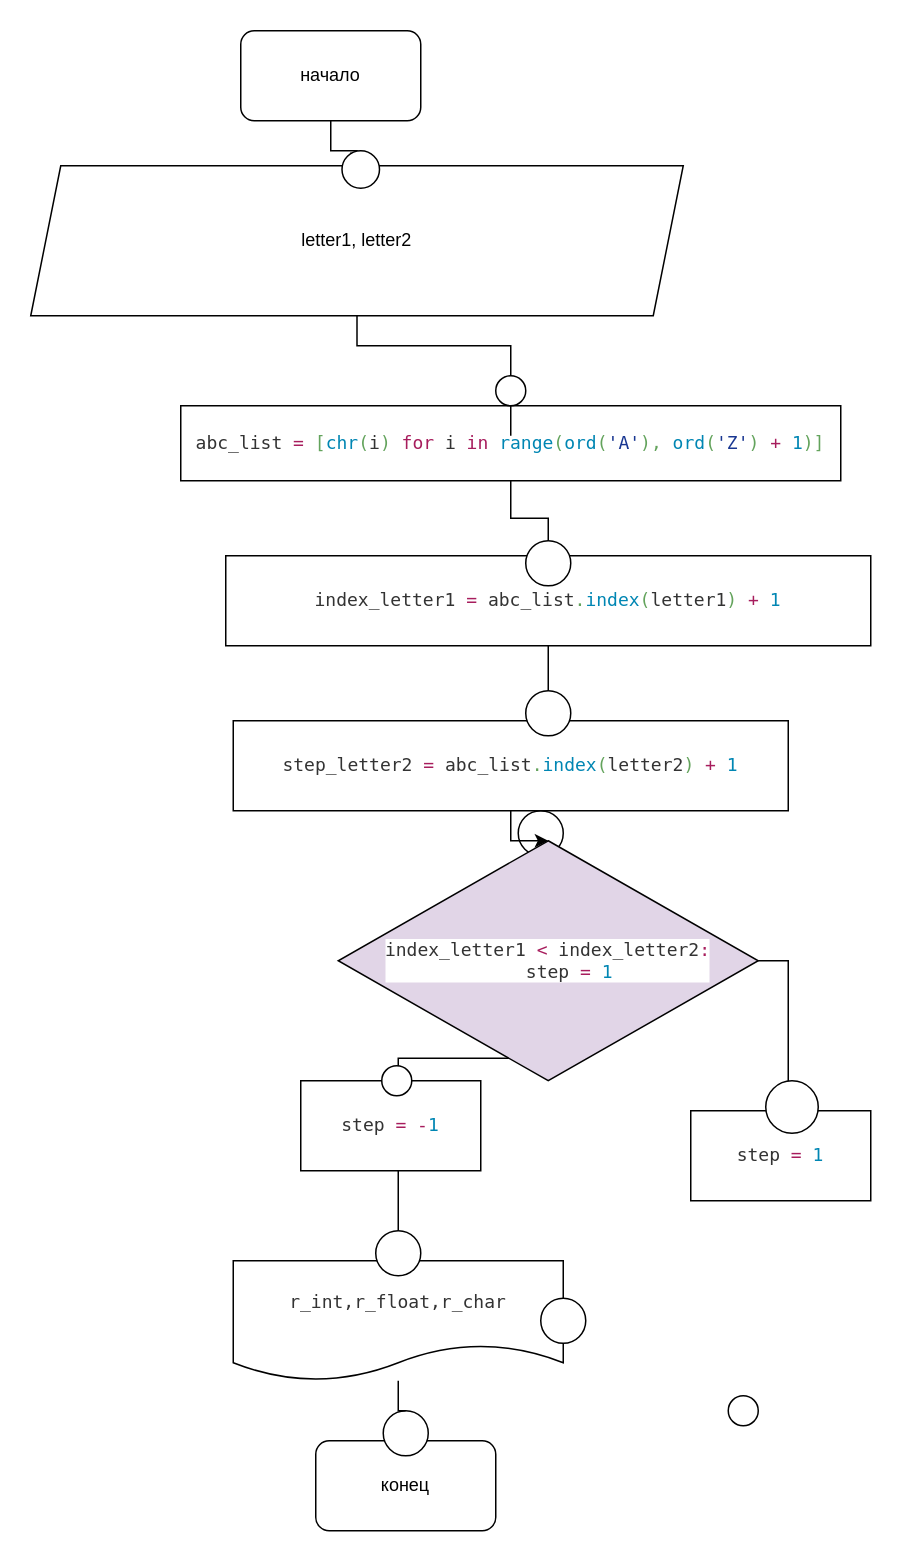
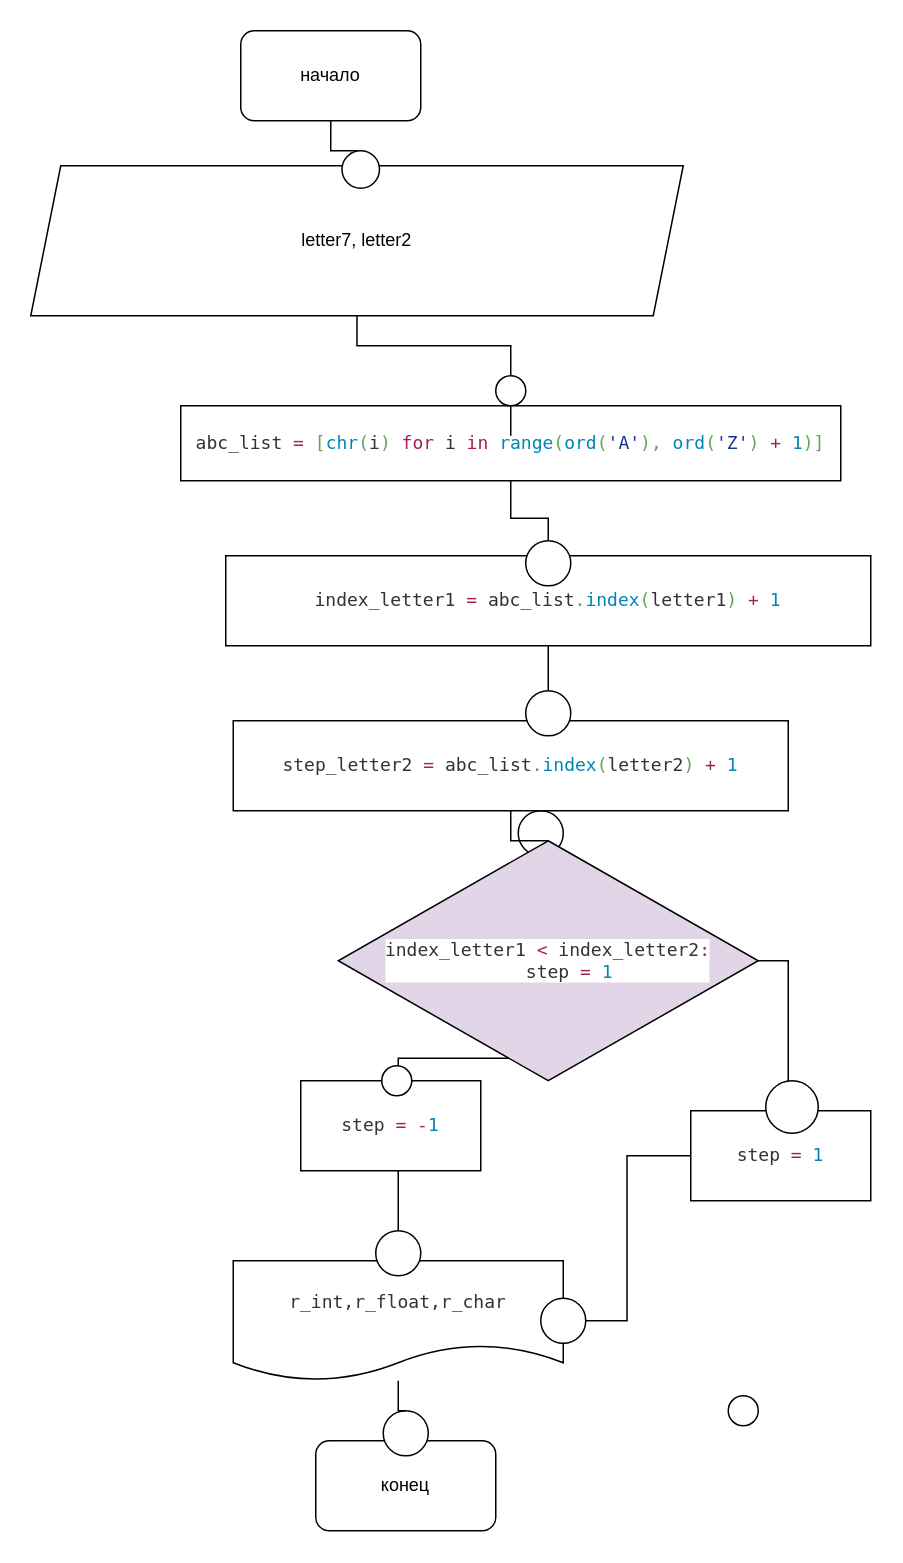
(357, 241) -> (357, 241)
(537, 841) -> (541, 841)
none -> (627, 1228)
